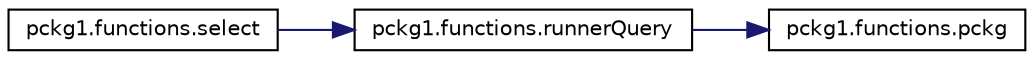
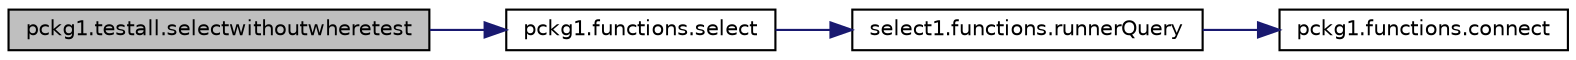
none -> (219, 30)
(523, 30) -> (1027, 30)
(897, 30) -> (1424, 30)
